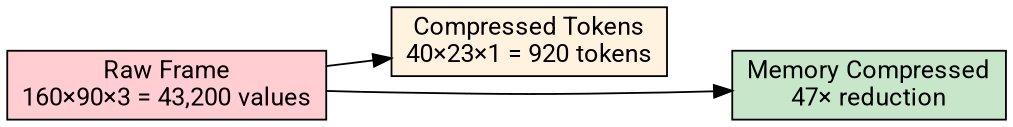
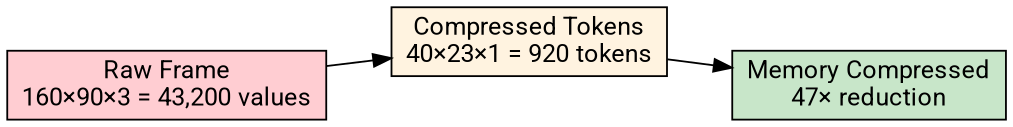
(520, 94) -> (691, 62)
